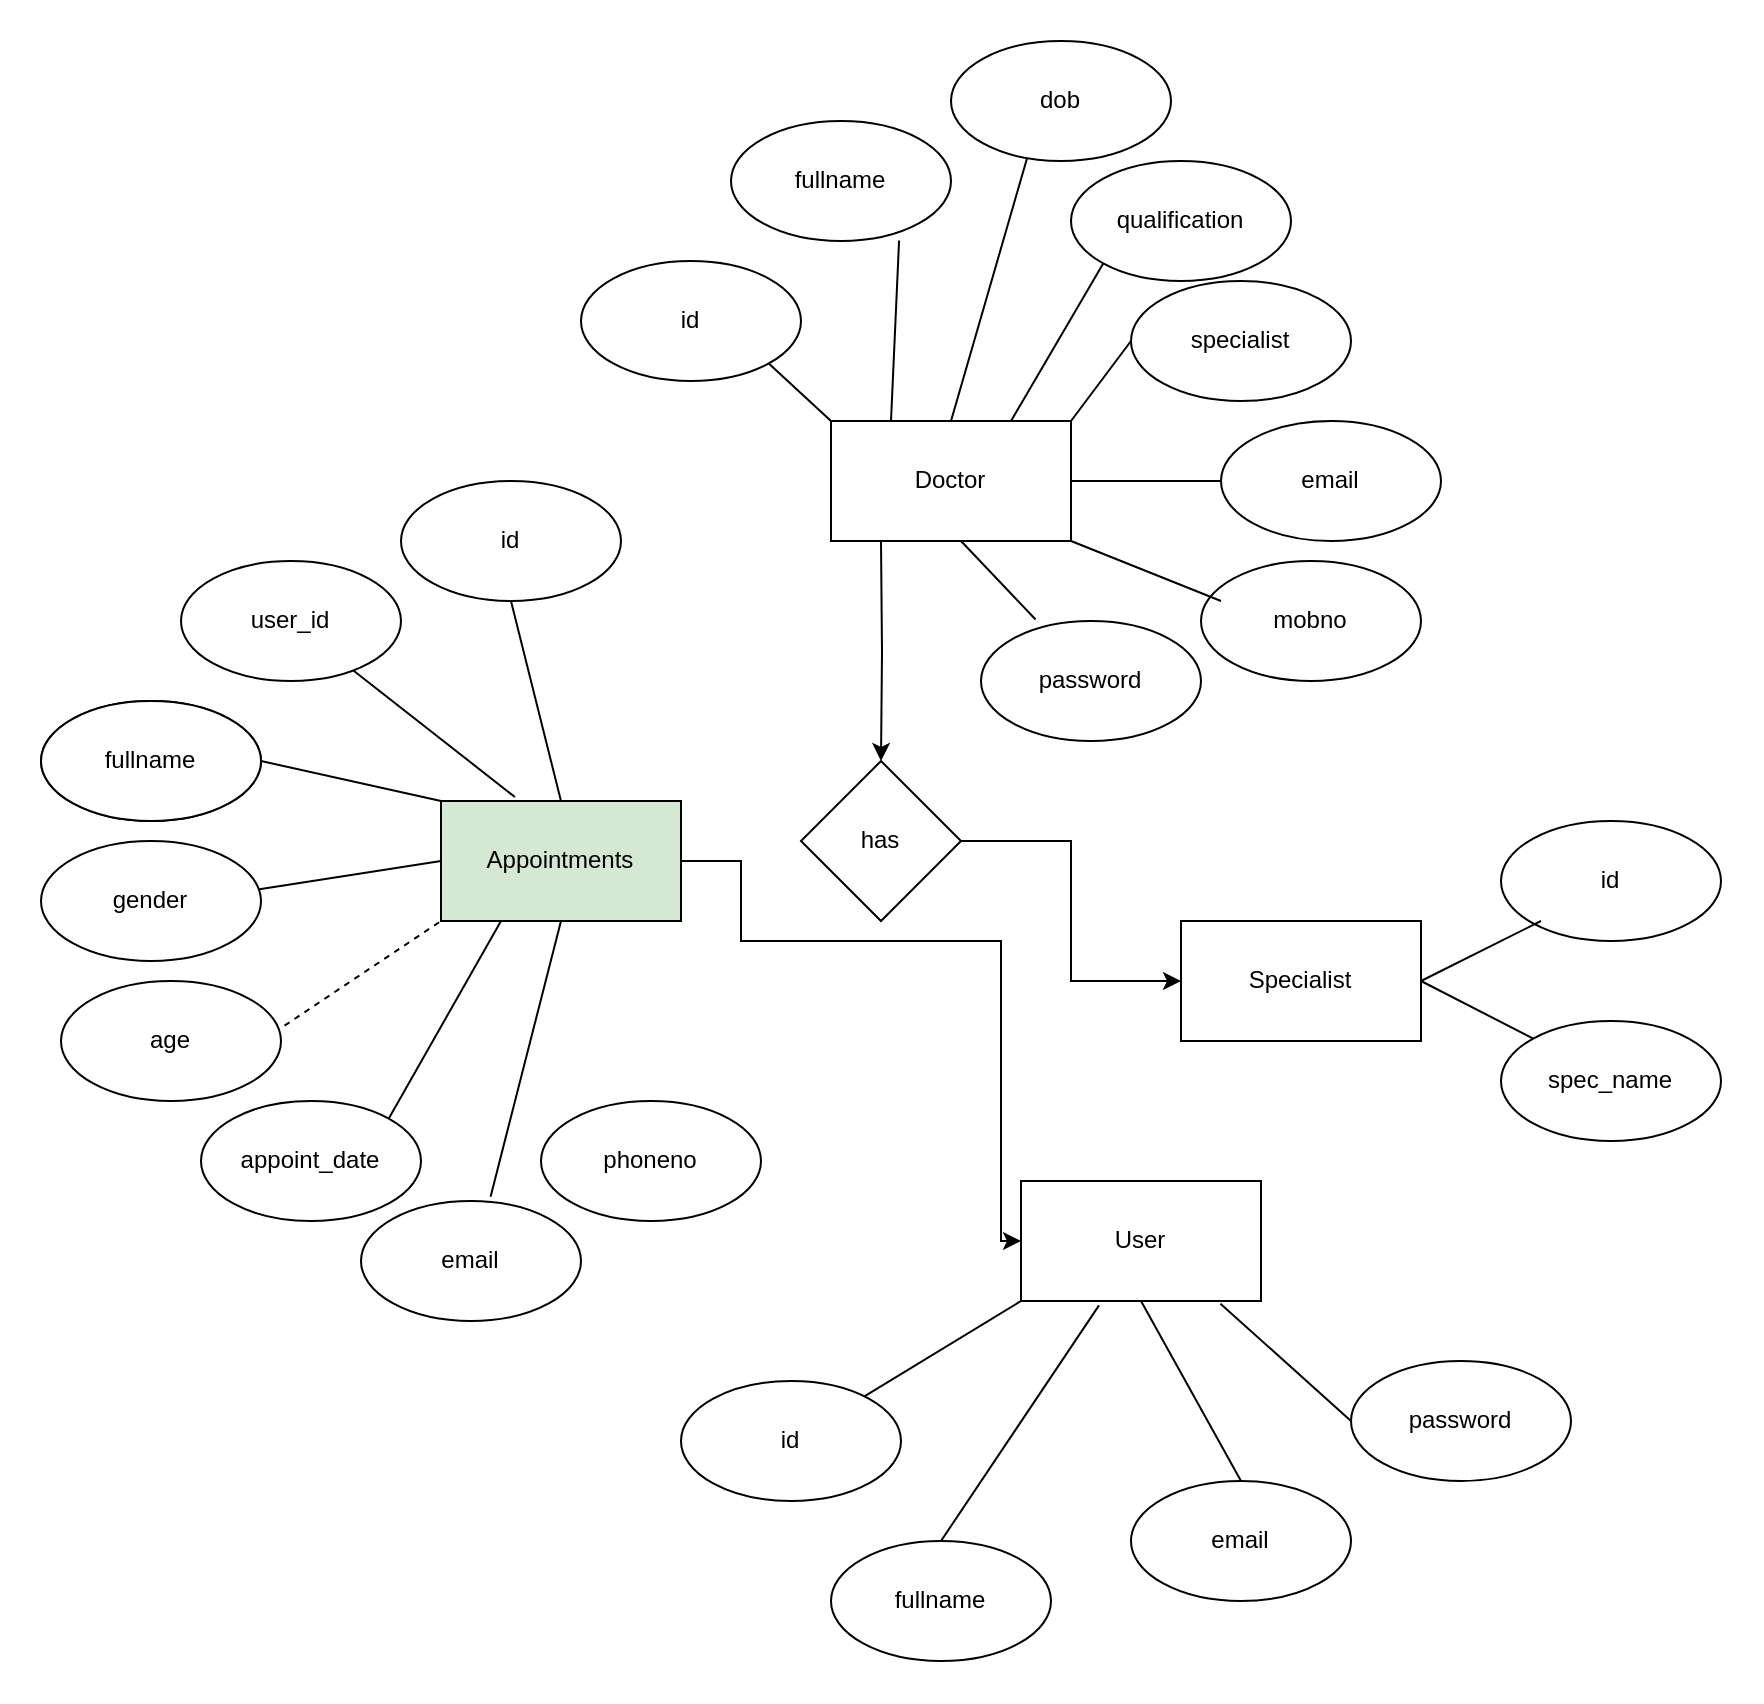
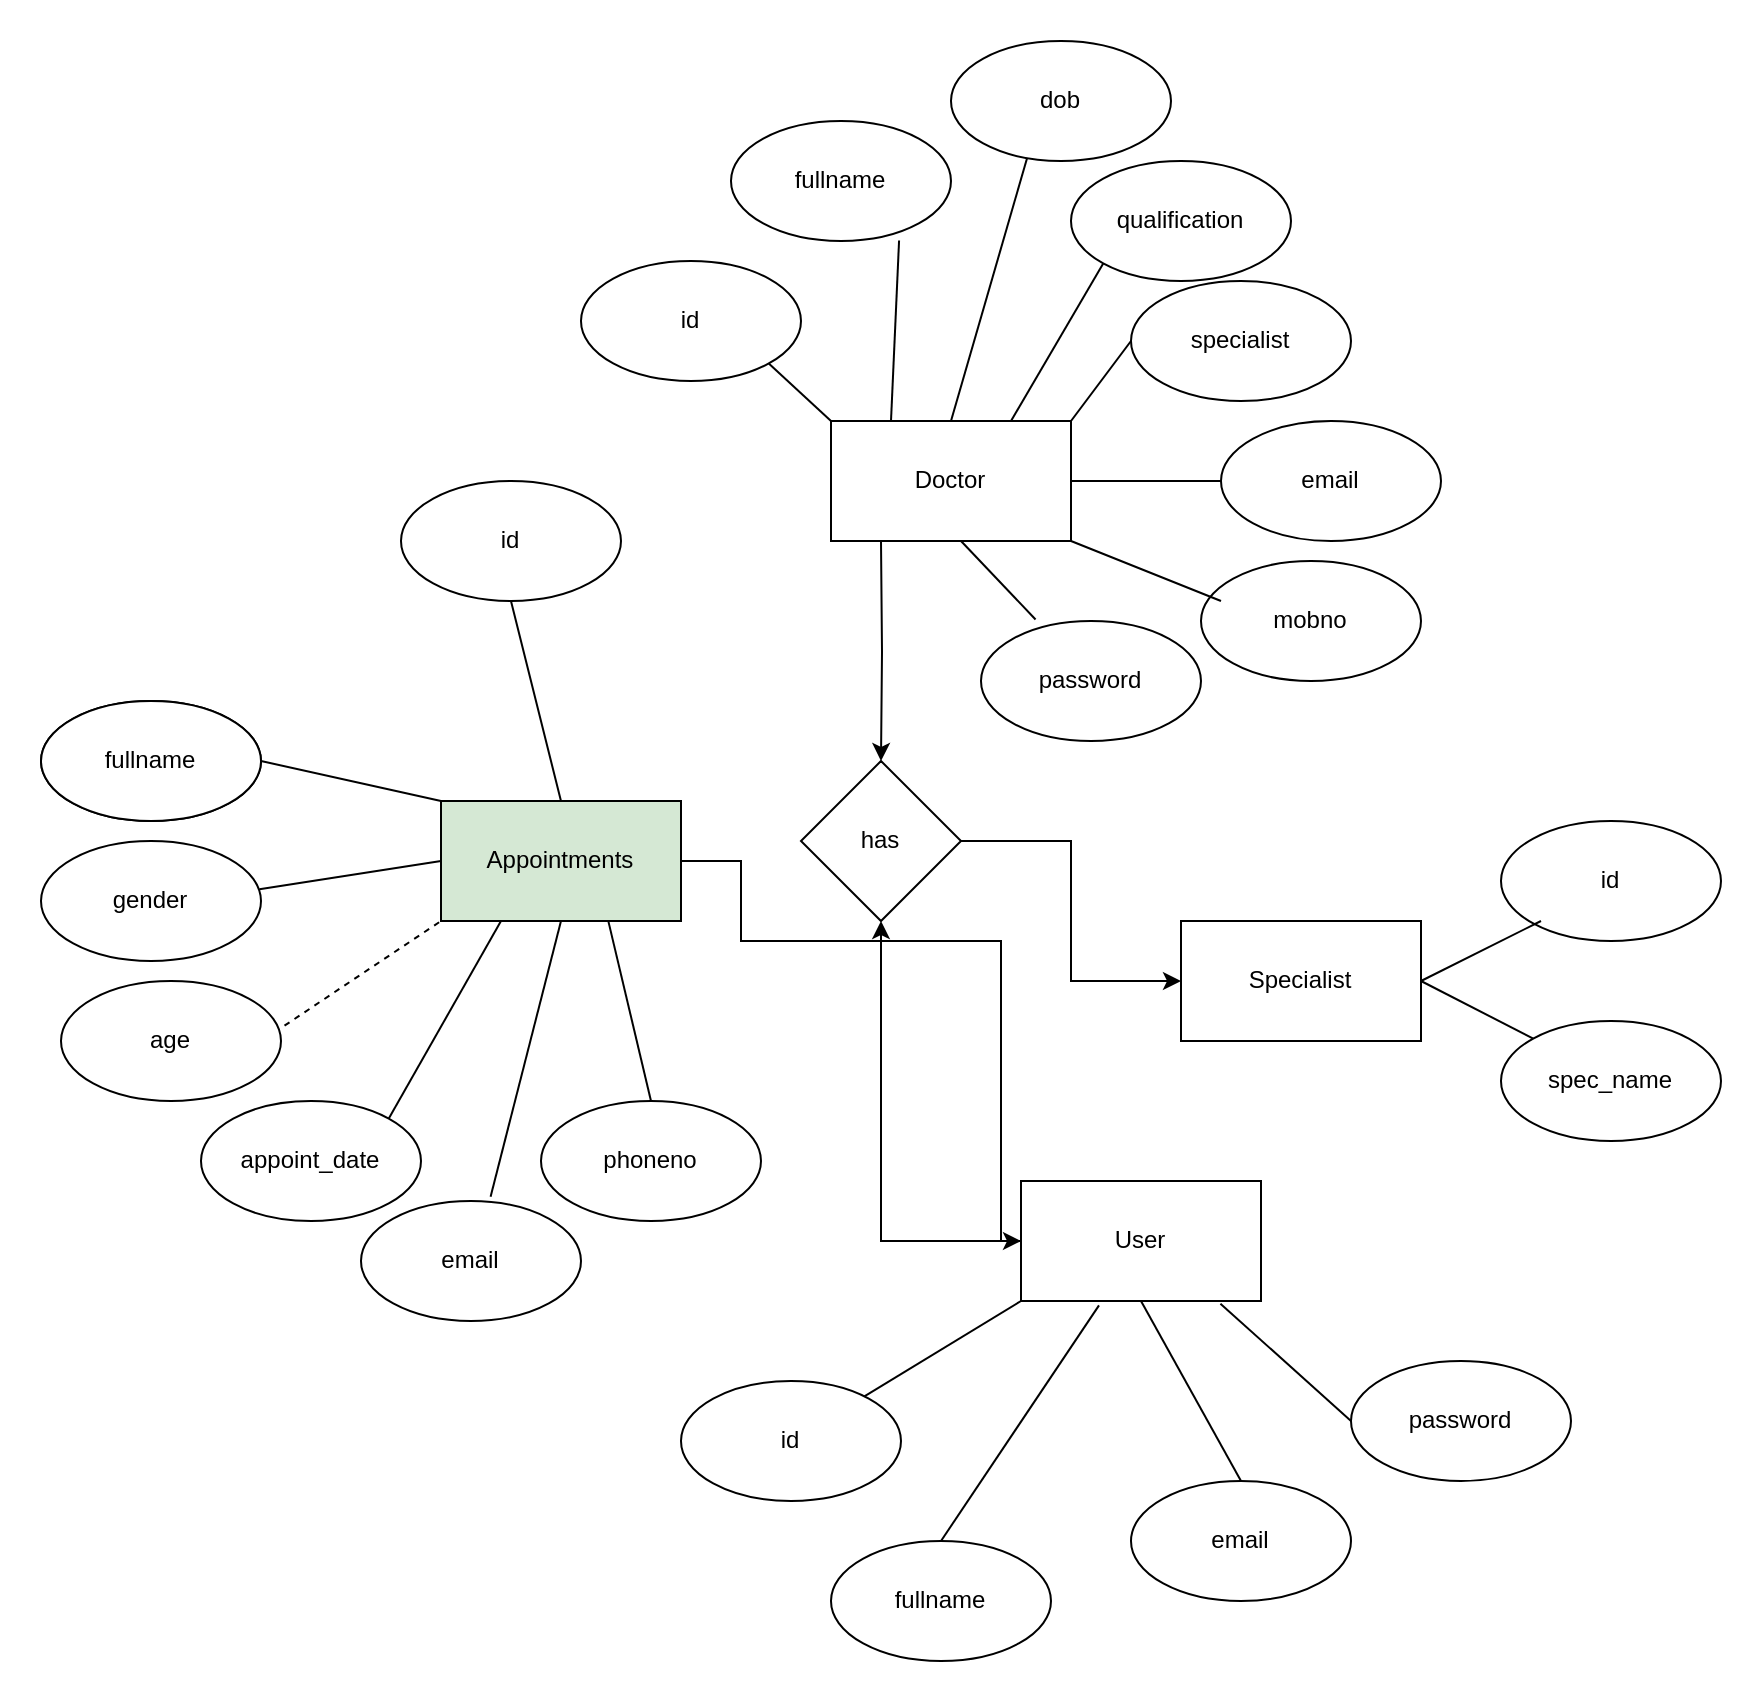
(291, 621) -> none
(435, 734) -> none
none -> (630, 1011)
none -> (881, 1146)
